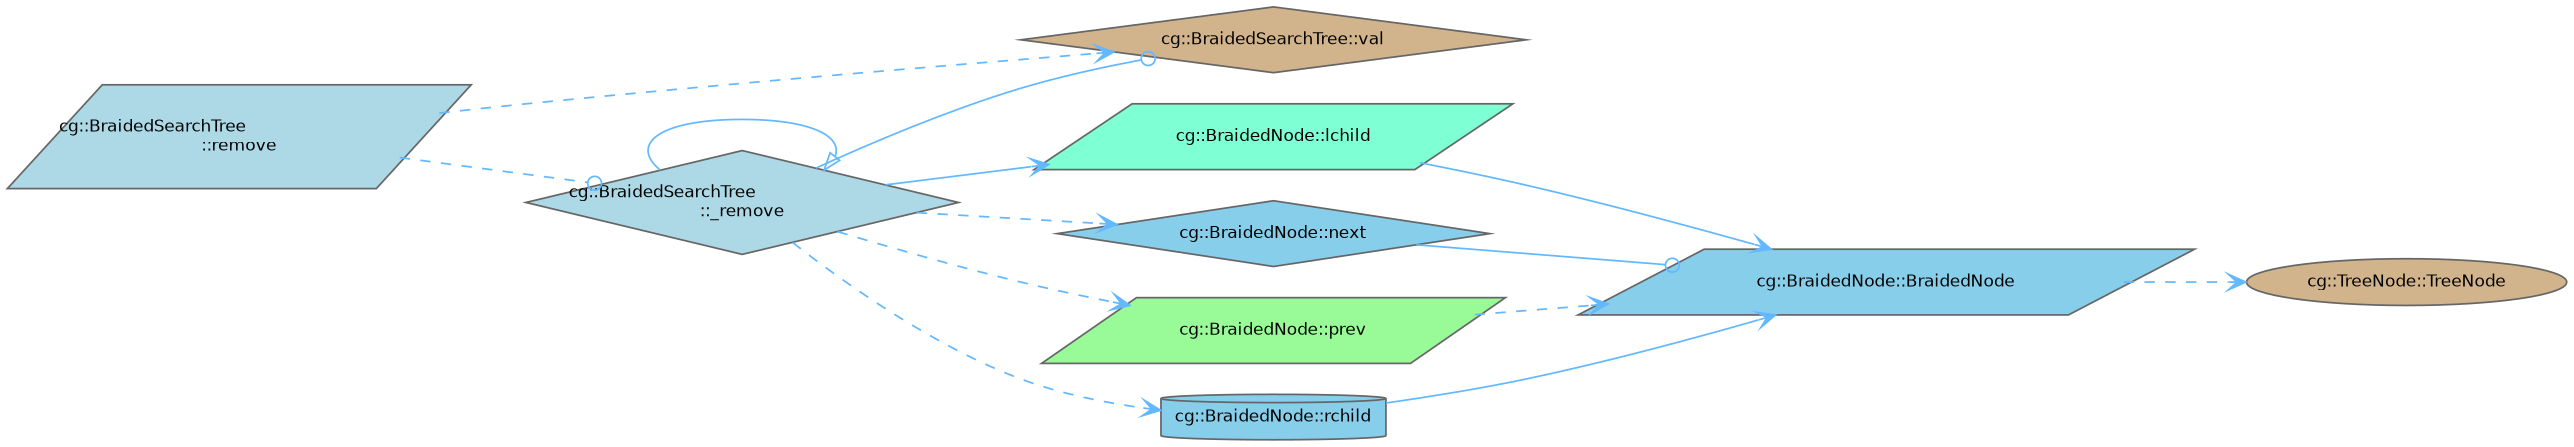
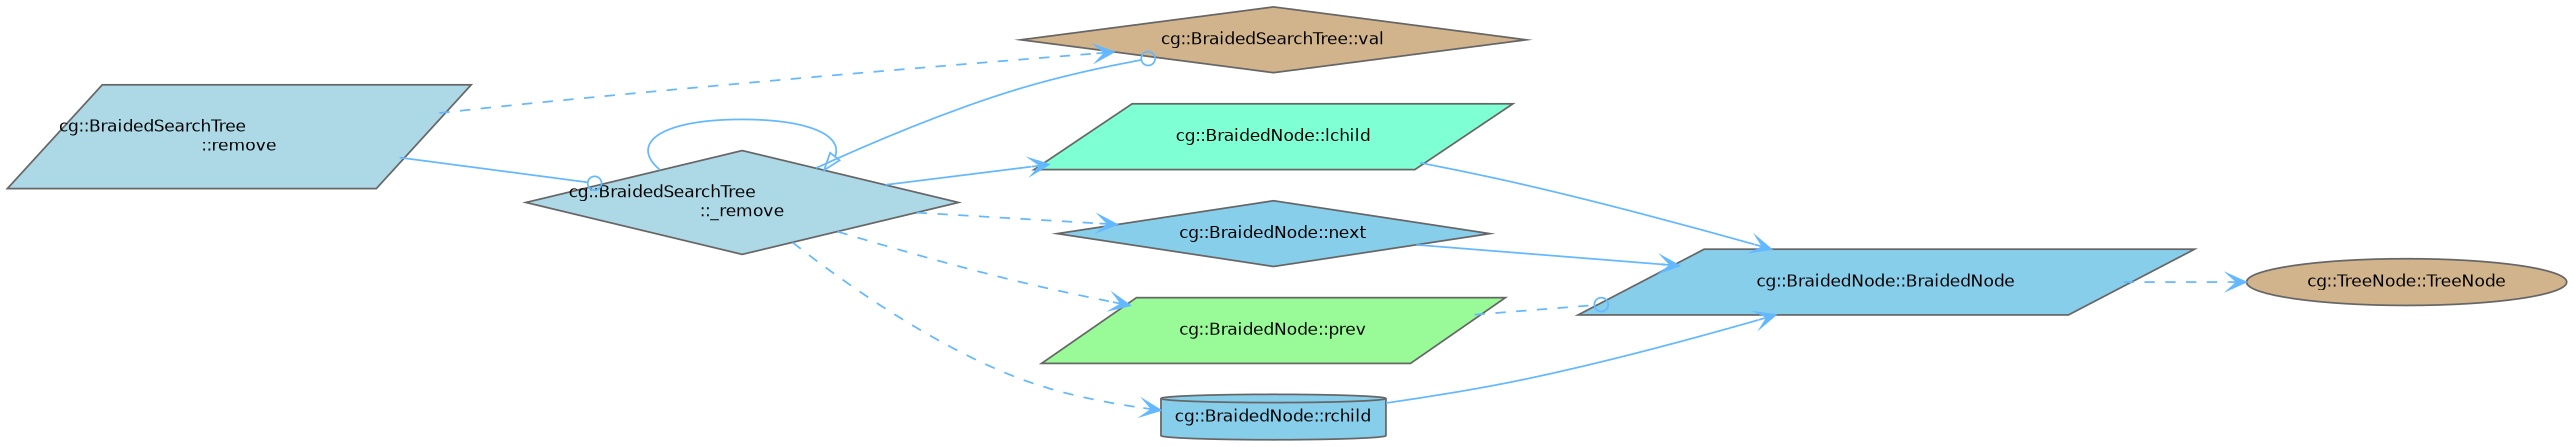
(494, 170) -> (494, 170)
(1541, 255) -> (1541, 255)
(1534, 310) -> (1534, 310)
